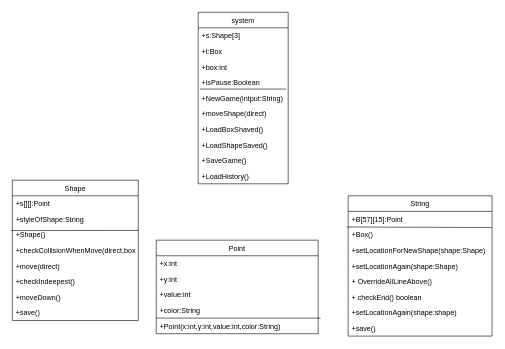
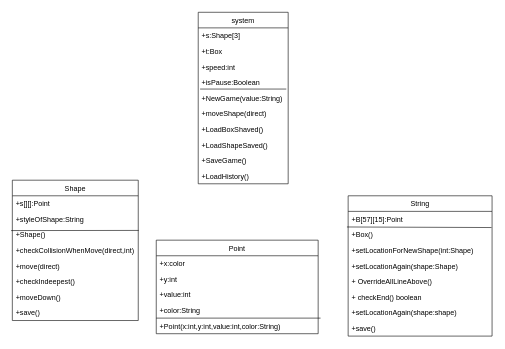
(216, 67) -> (220, 67)
(245, 98) -> (243, 98)
(81, 251) -> (80, 251)
(422, 251) -> (417, 251)
(170, 264) -> (174, 264)
